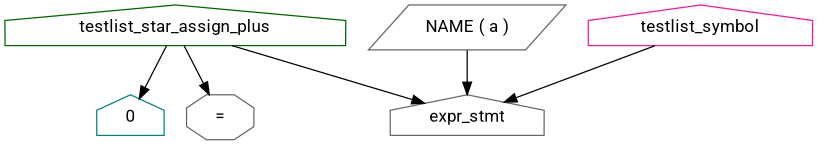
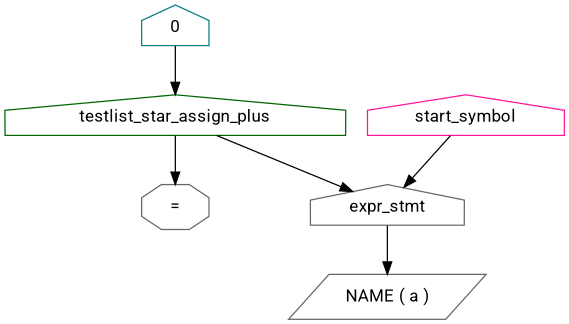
(700, 27) -> (466, 117)
(467, 66) -> (387, 244)
(156, 67) -> (175, 64)
